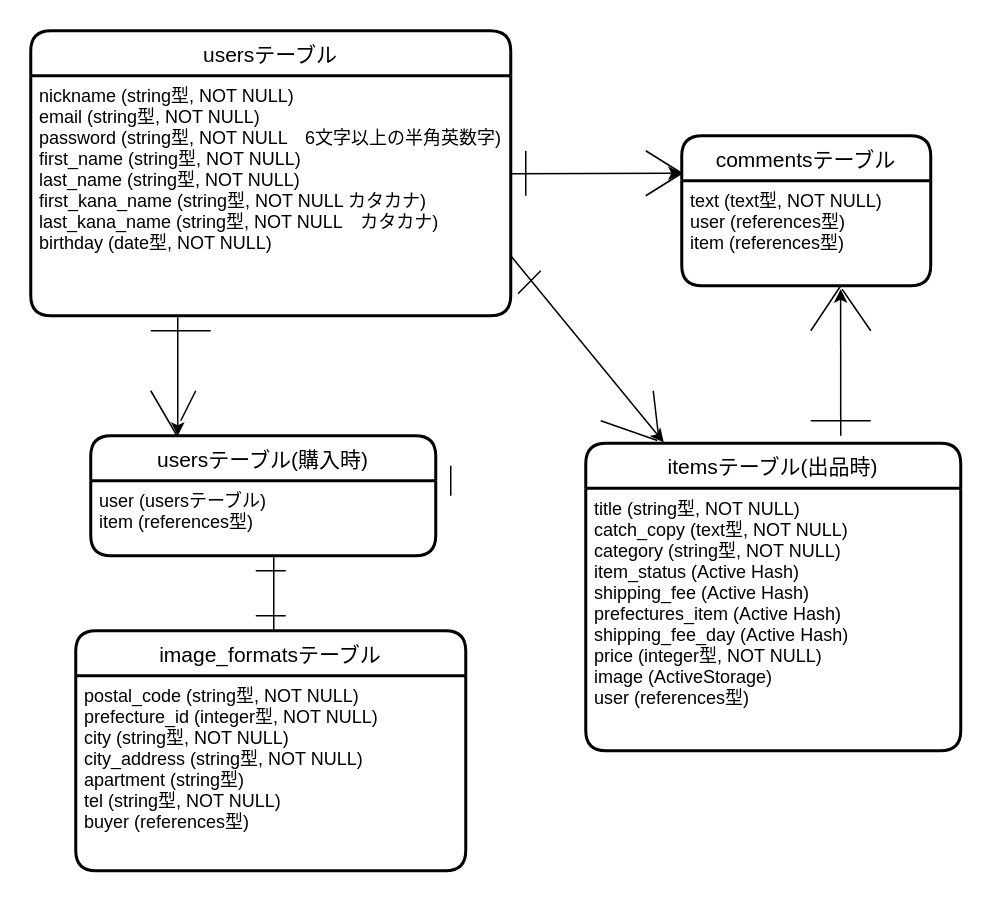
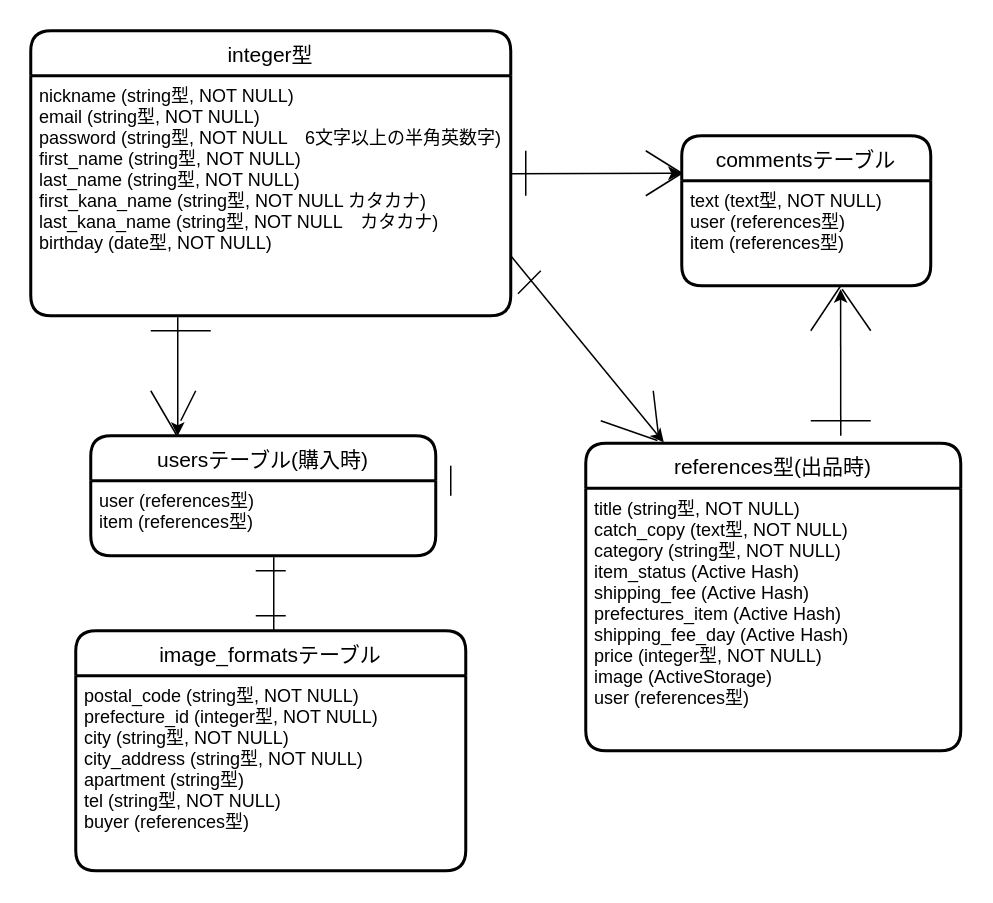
(270, 55) -> (270, 55)
(773, 467) -> (773, 467)
(193, 501) -> (191, 501)
